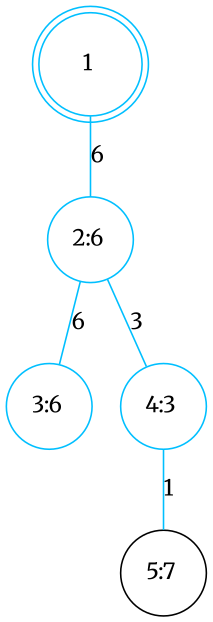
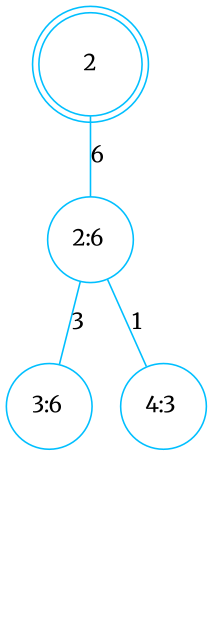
(90, 64) -> (90, 64)
(79, 323) -> (79, 323)
(137, 323) -> (137, 323)
(164, 573) -> none
